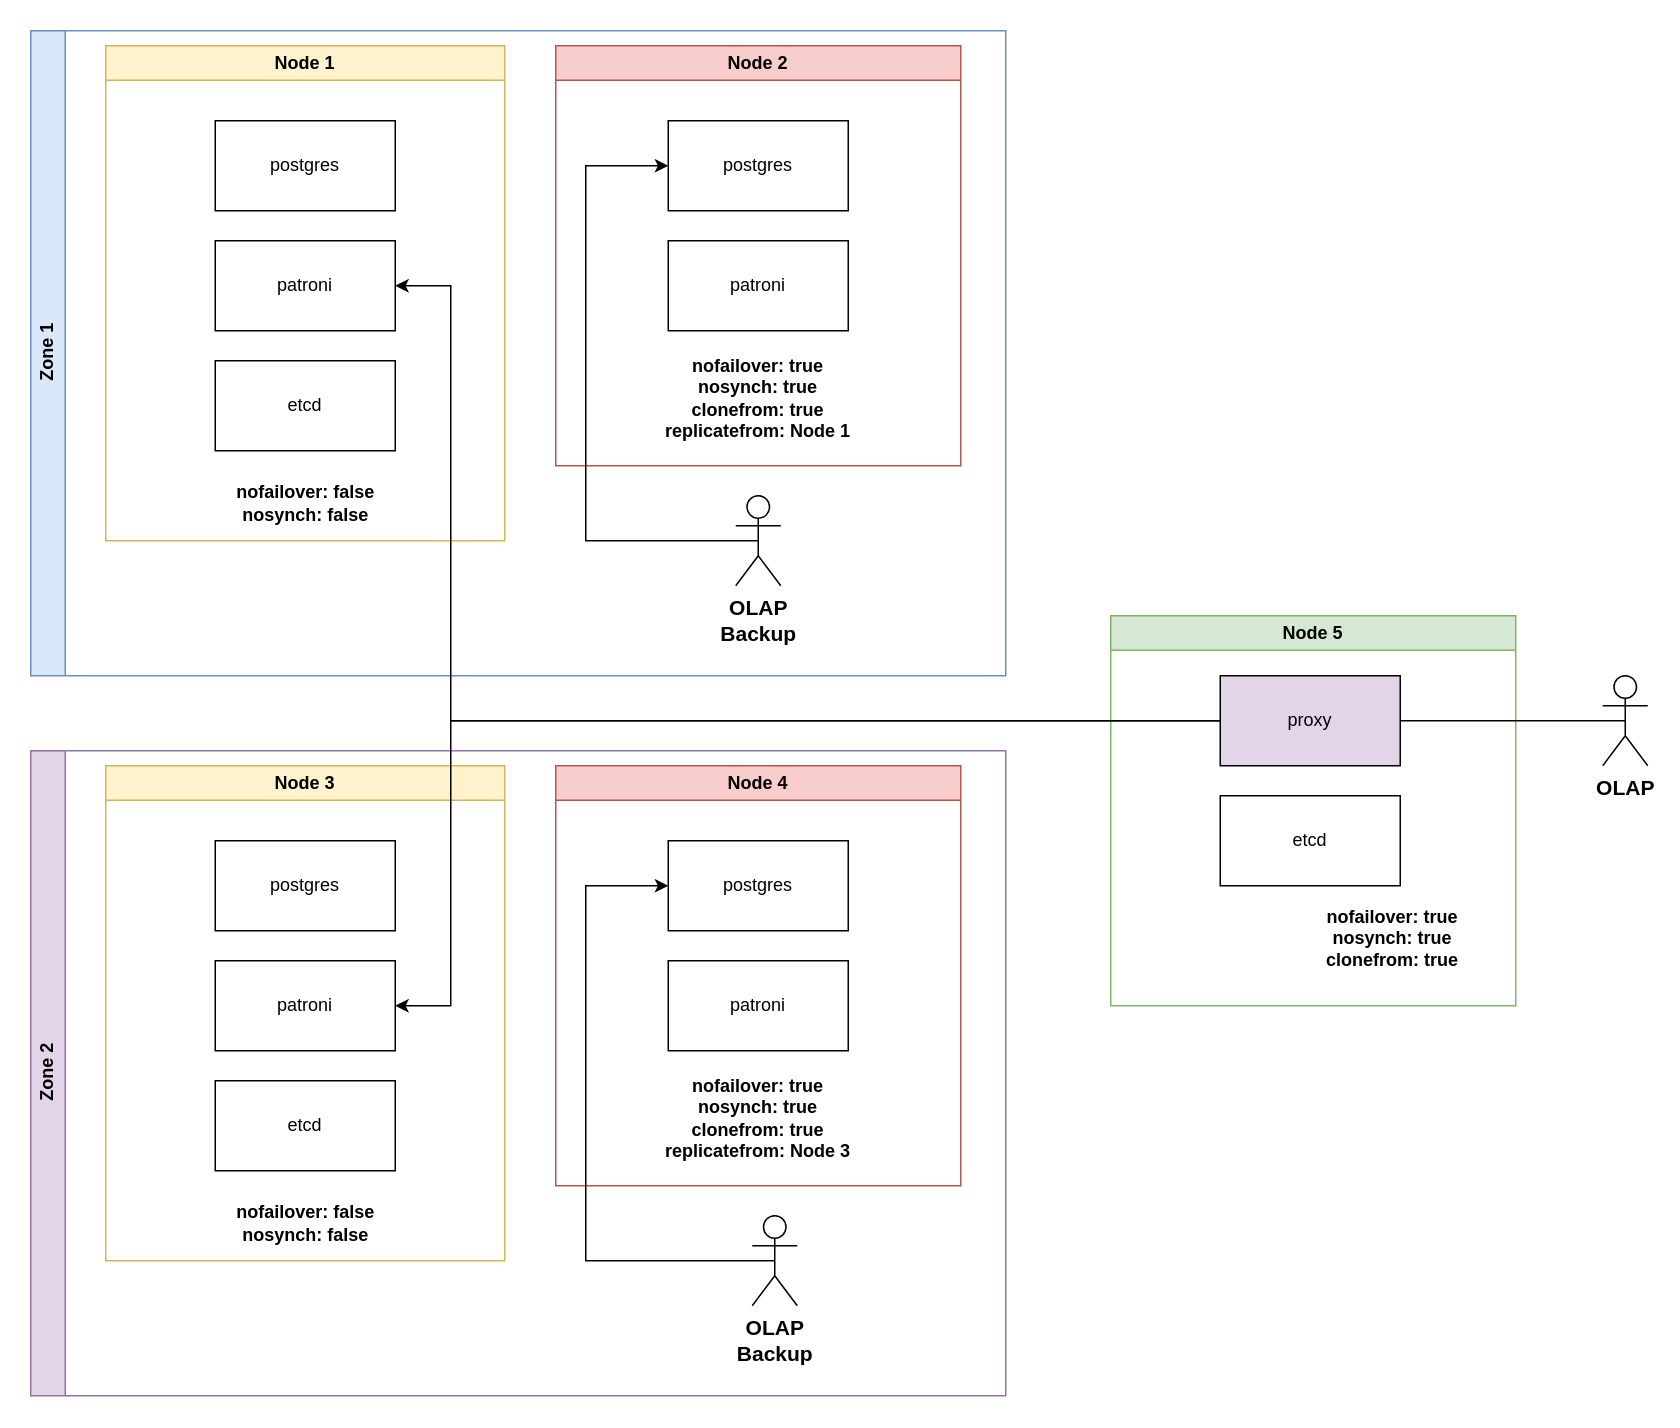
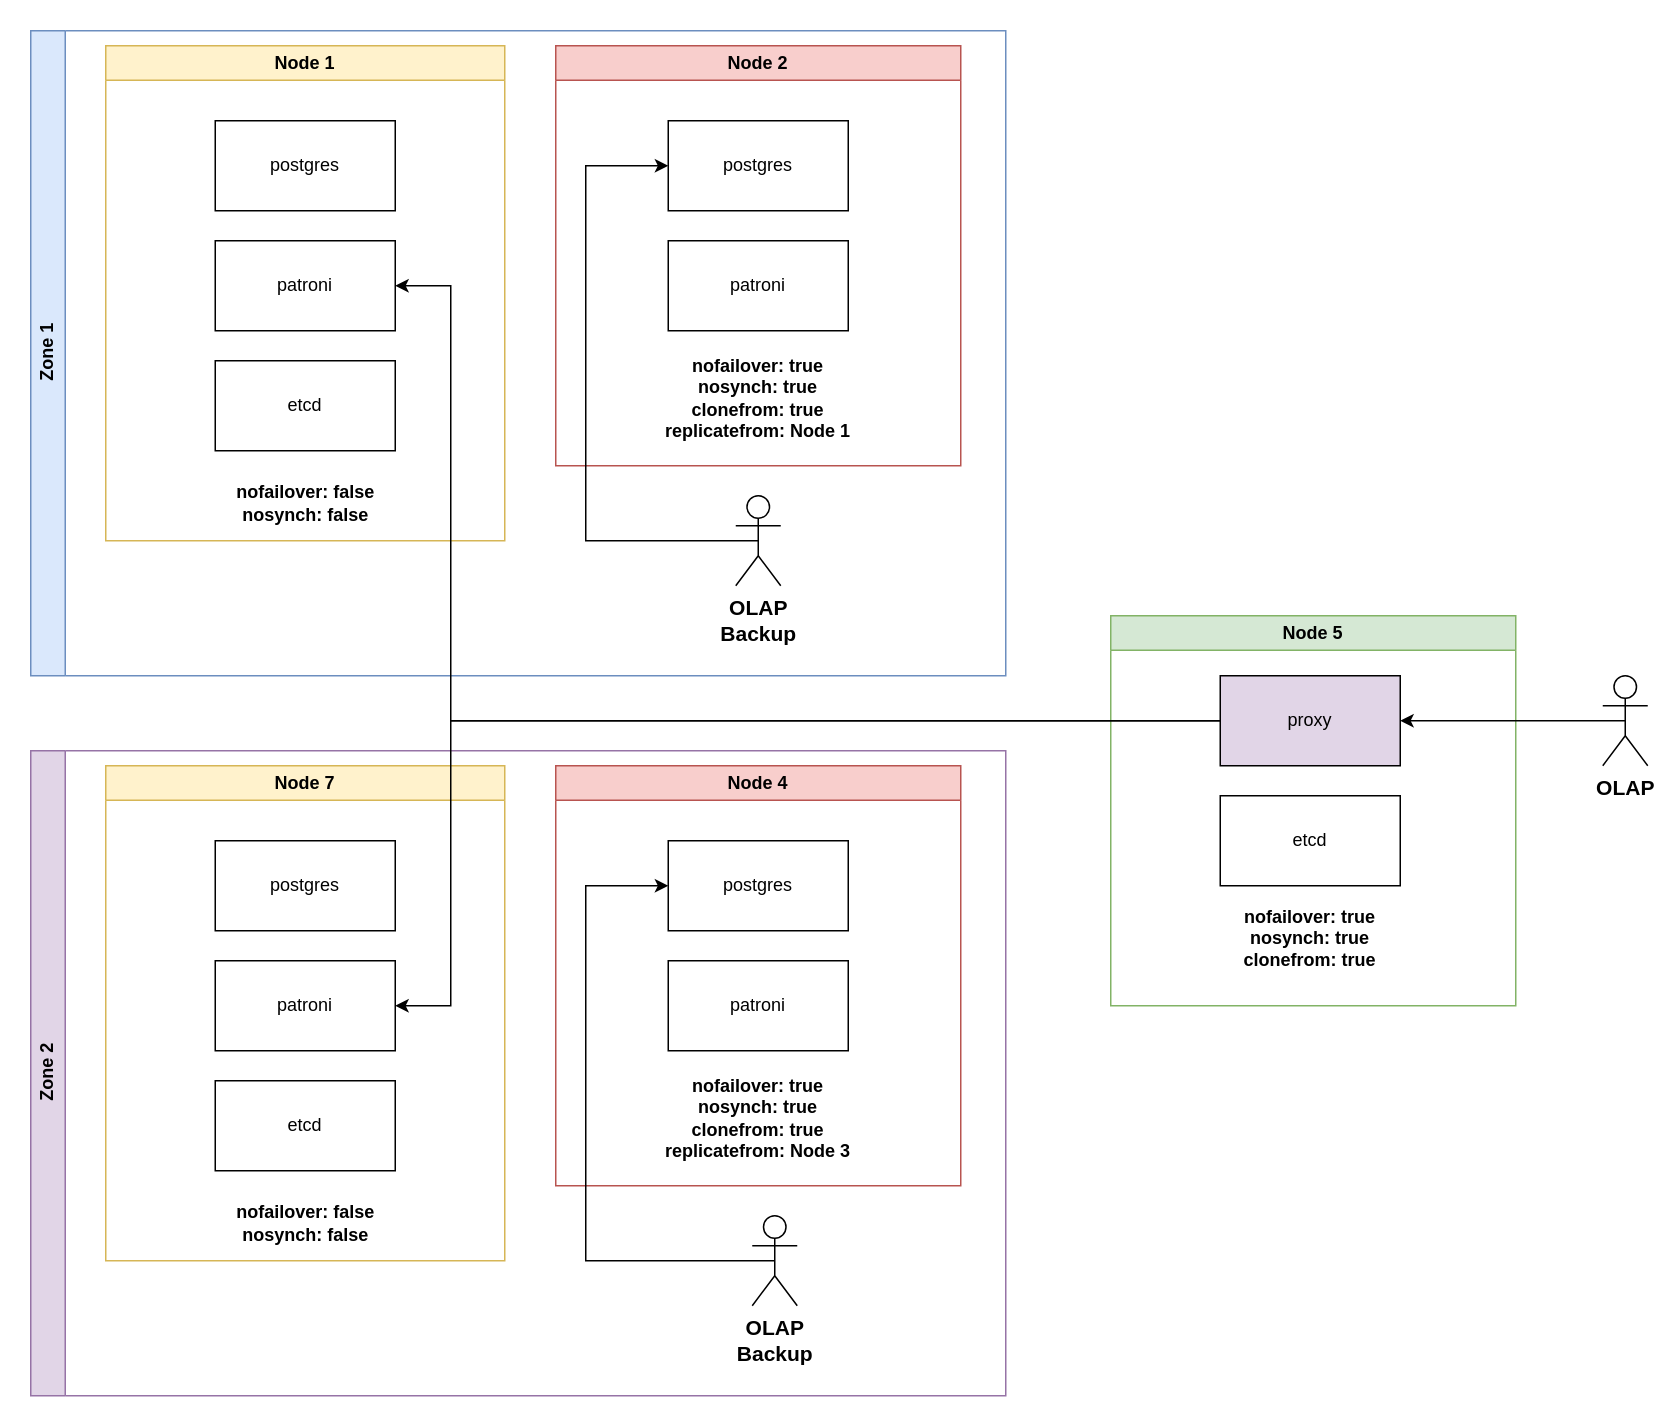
(1407, 721) -> (1412, 721)
(305, 784) -> (305, 784)
(1393, 938) -> (1310, 938)
